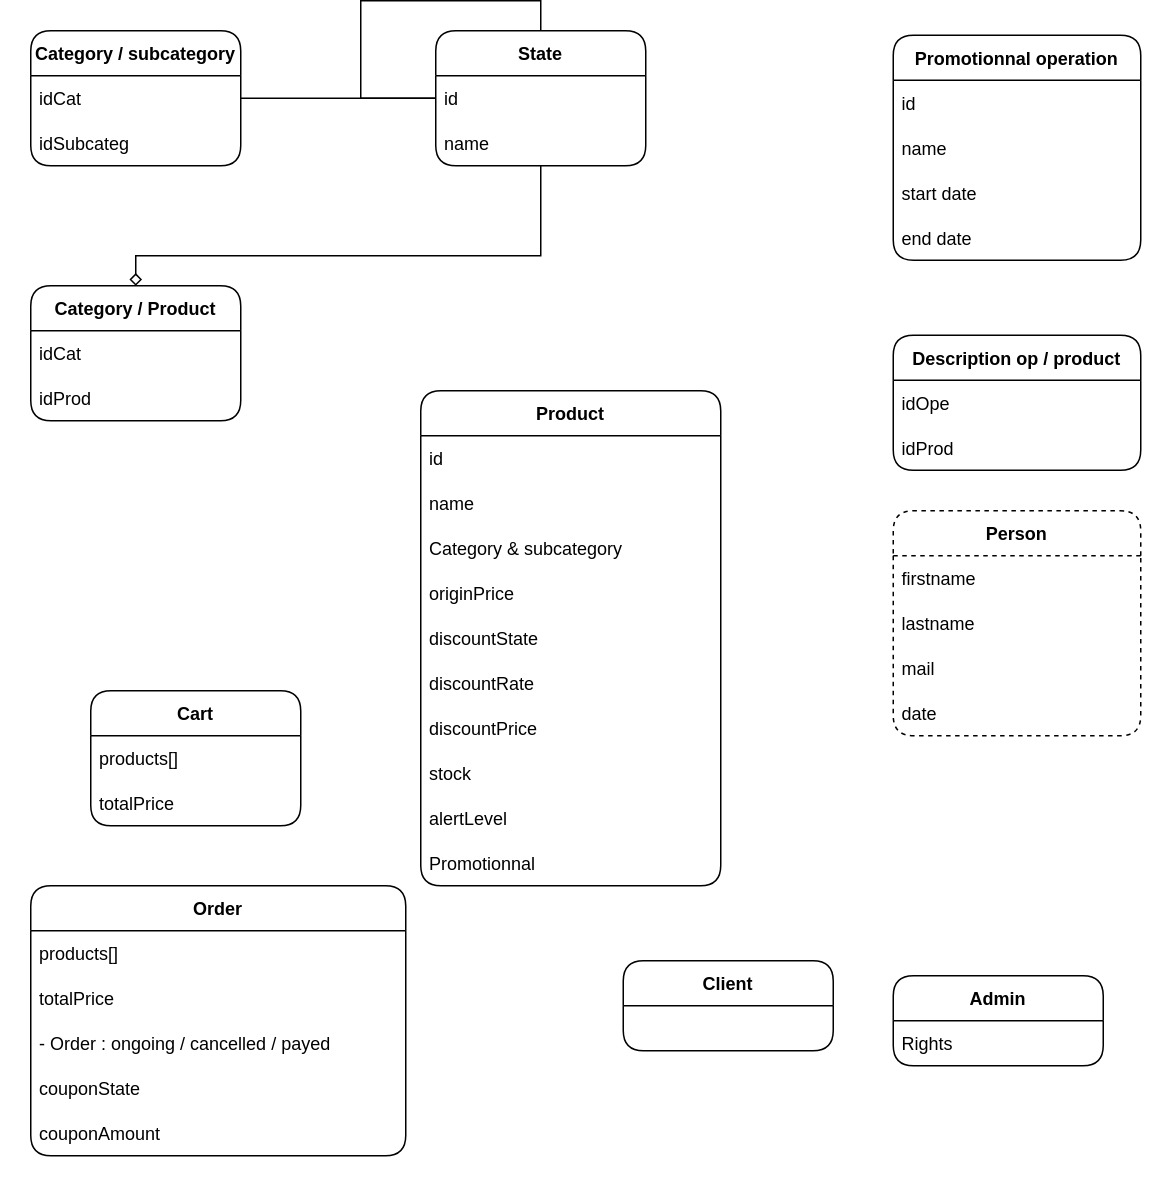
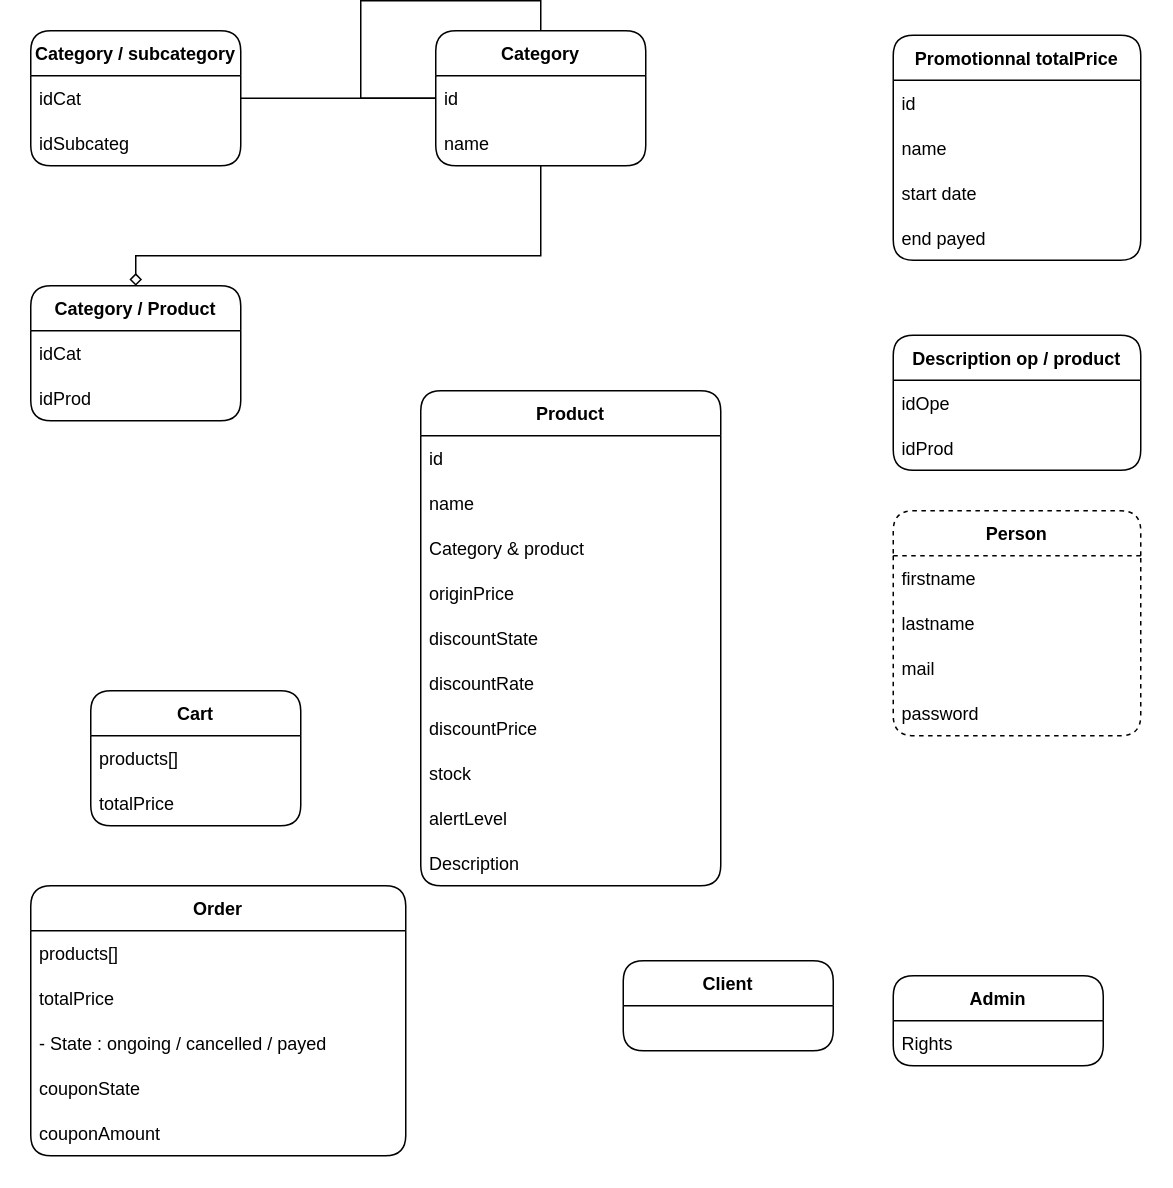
(540, 54) -> (540, 54)
(1016, 59) -> (1016, 59)
(939, 239) -> (945, 239)
(535, 549) -> (515, 549)
(922, 714) -> (942, 714)
(485, 864) -> (480, 864)
(200, 1044) -> (200, 1044)
